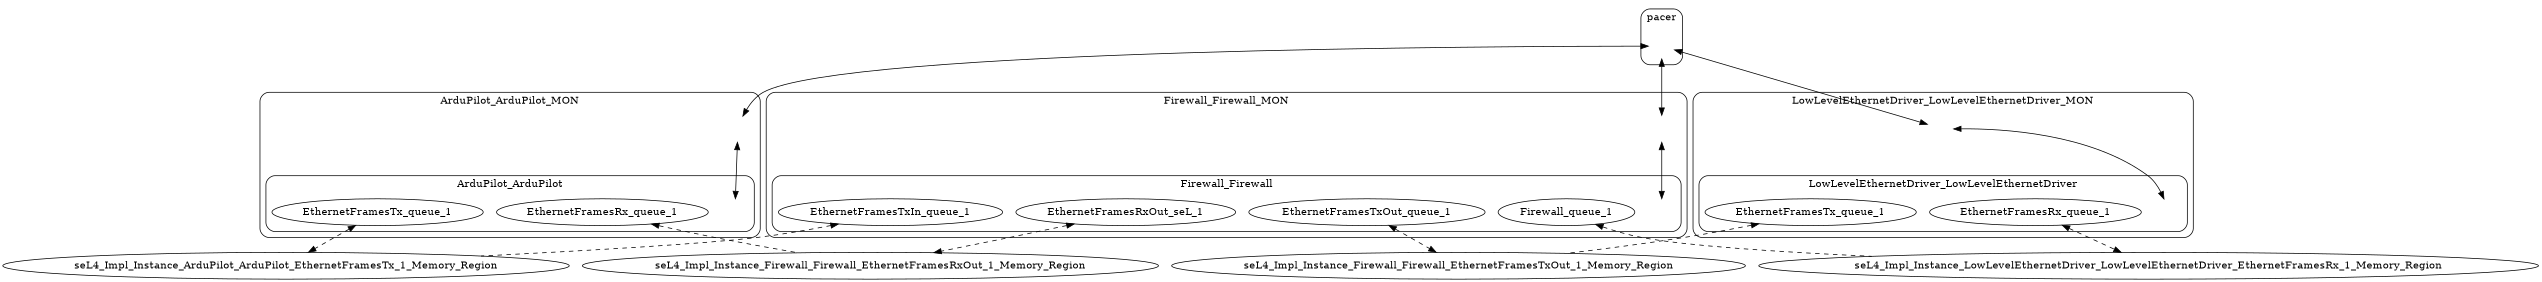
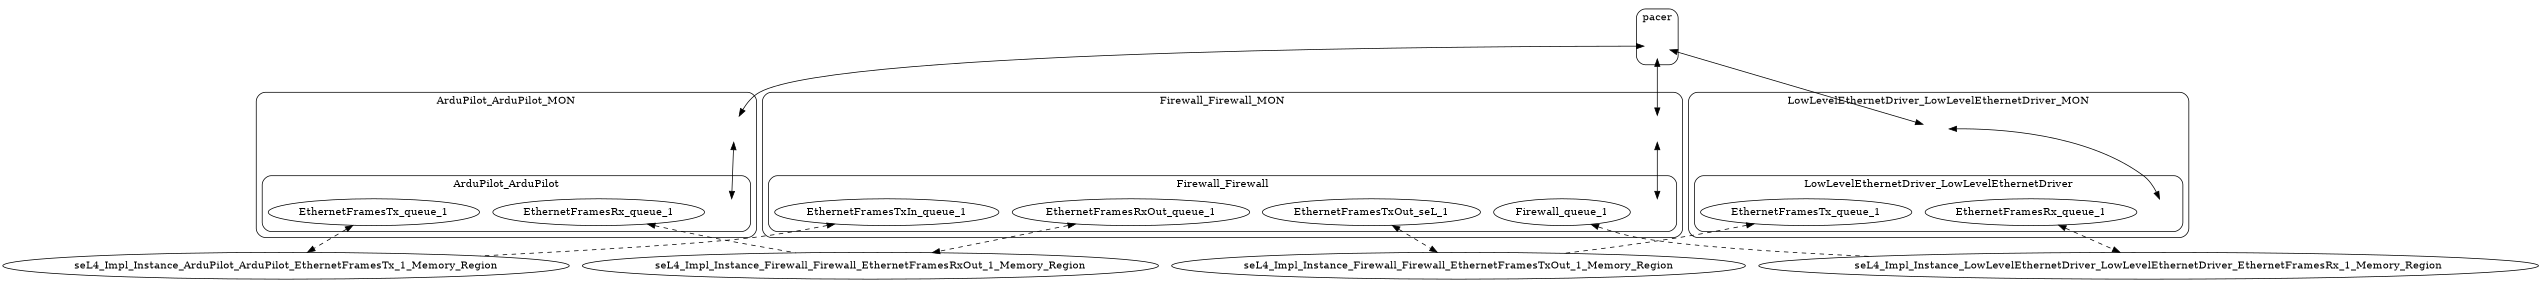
(1126, 212) -> (1131, 212)
(1367, 212) -> (1371, 212)
